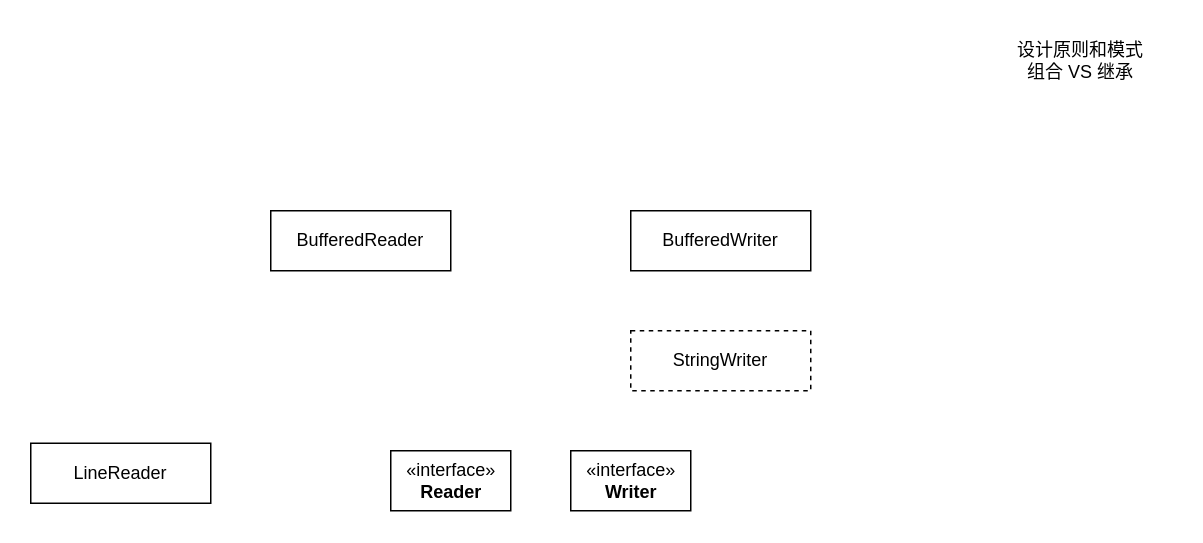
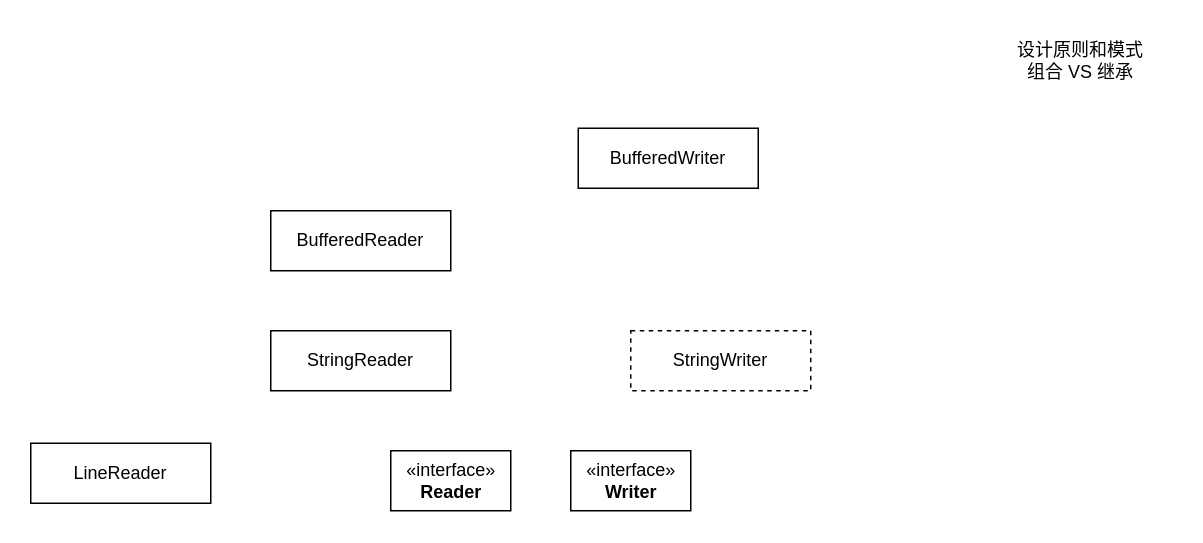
(721, 241) -> (668, 158)
none -> (361, 361)
